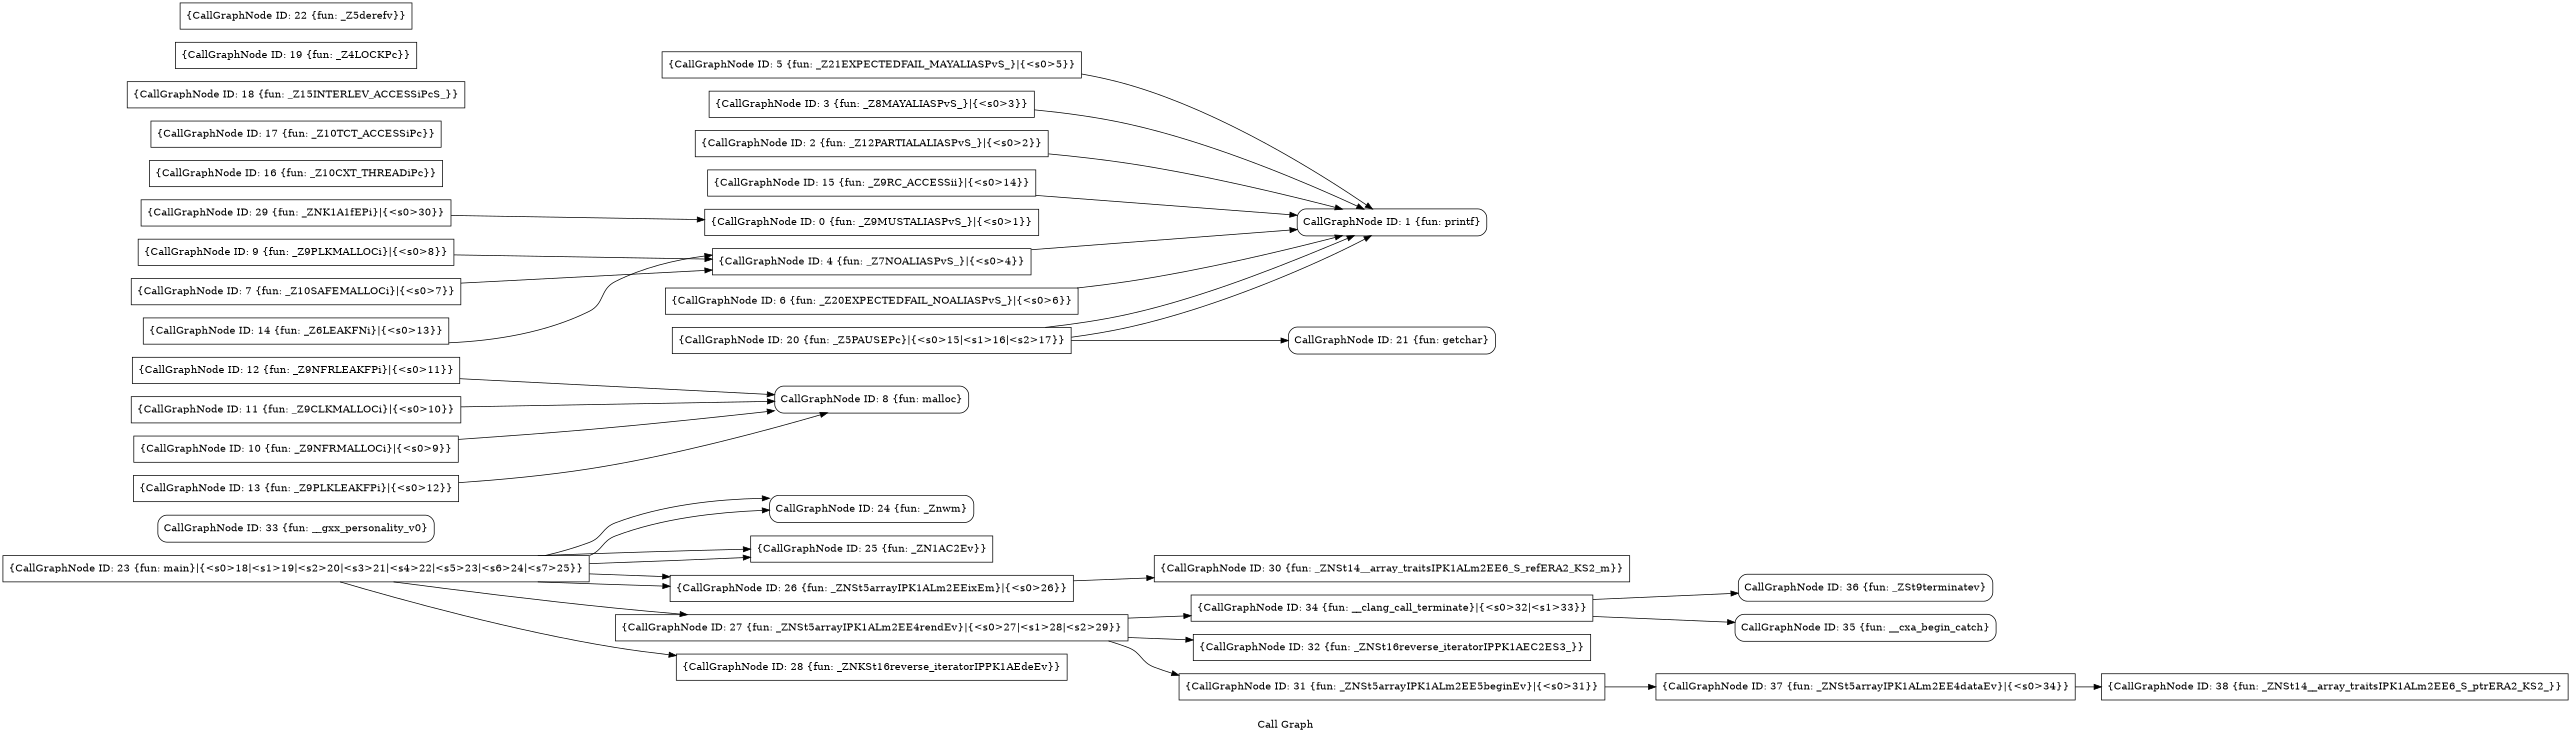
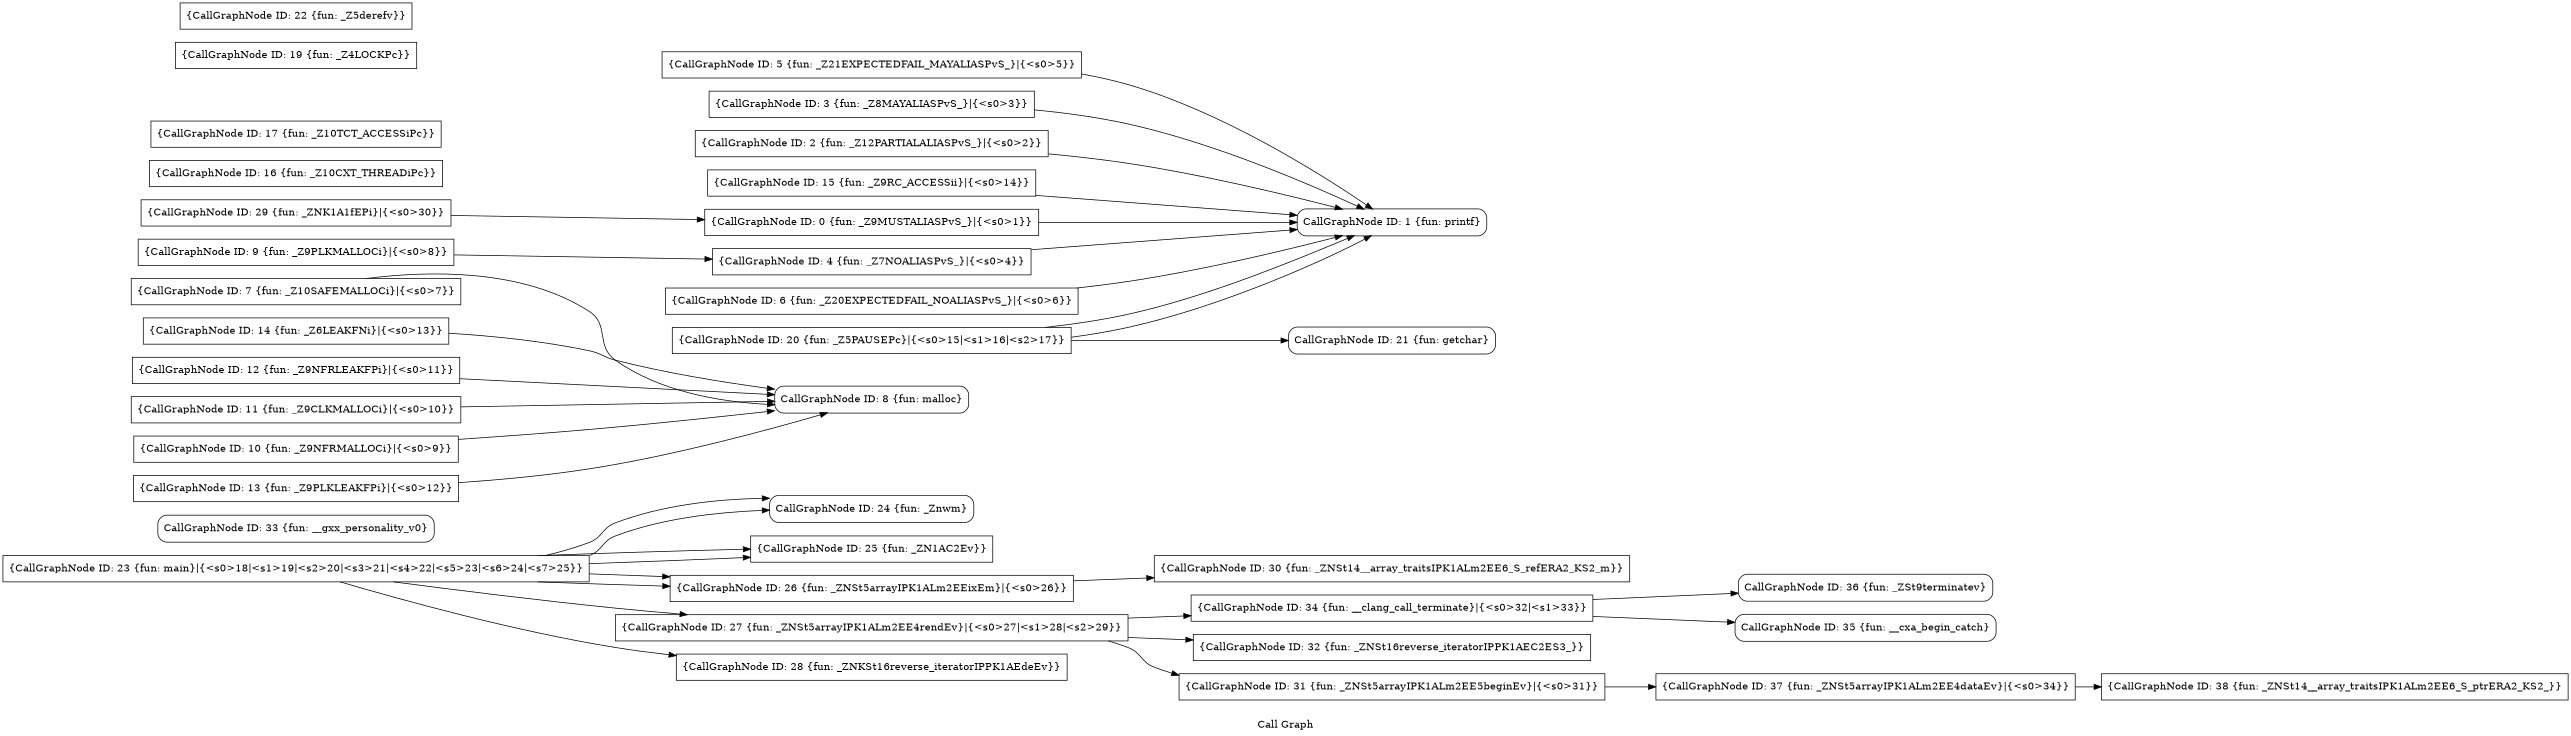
(296, 95) -> none
none -> (1164, 222)
(583, 277) -> (584, 308)
(584, 314) -> (601, 355)
